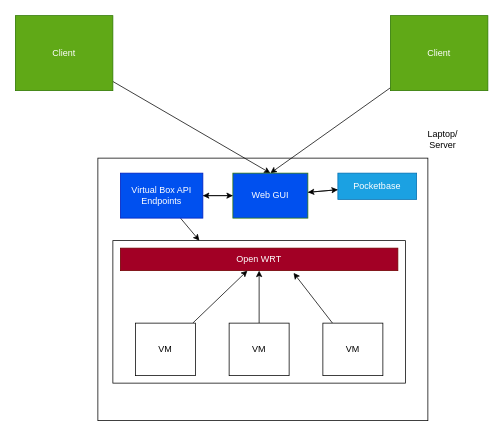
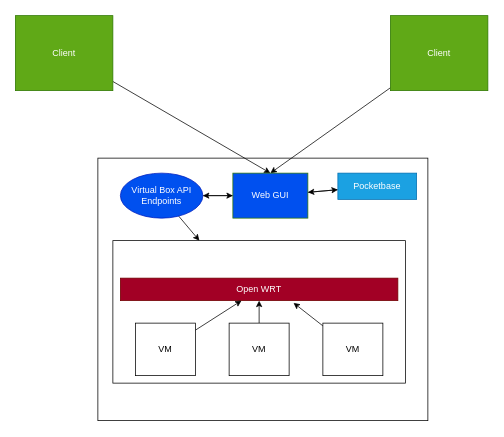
(443, 139) -> none
(162, 195) -> (162, 195)
(259, 259) -> (259, 289)
